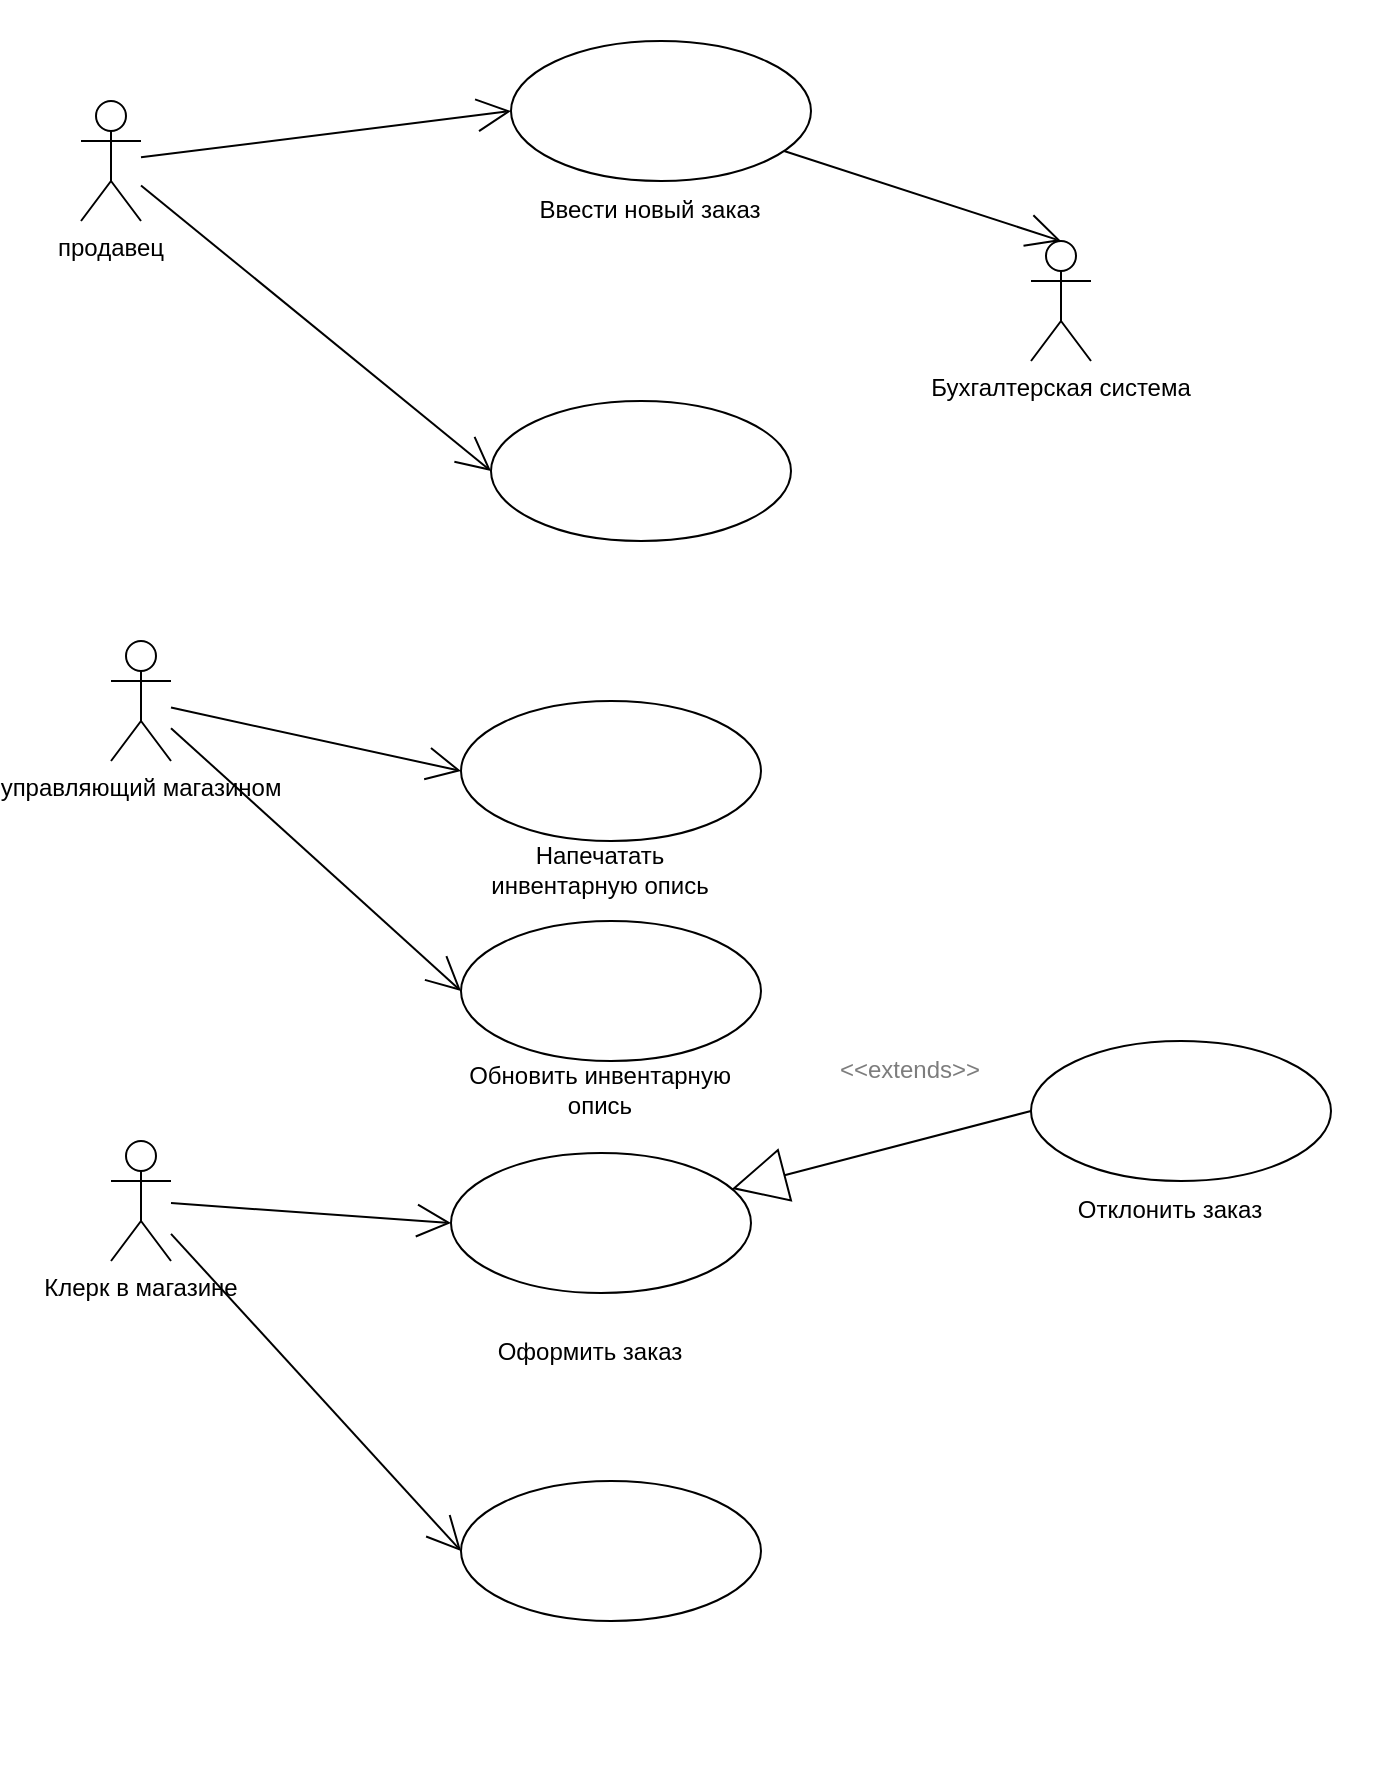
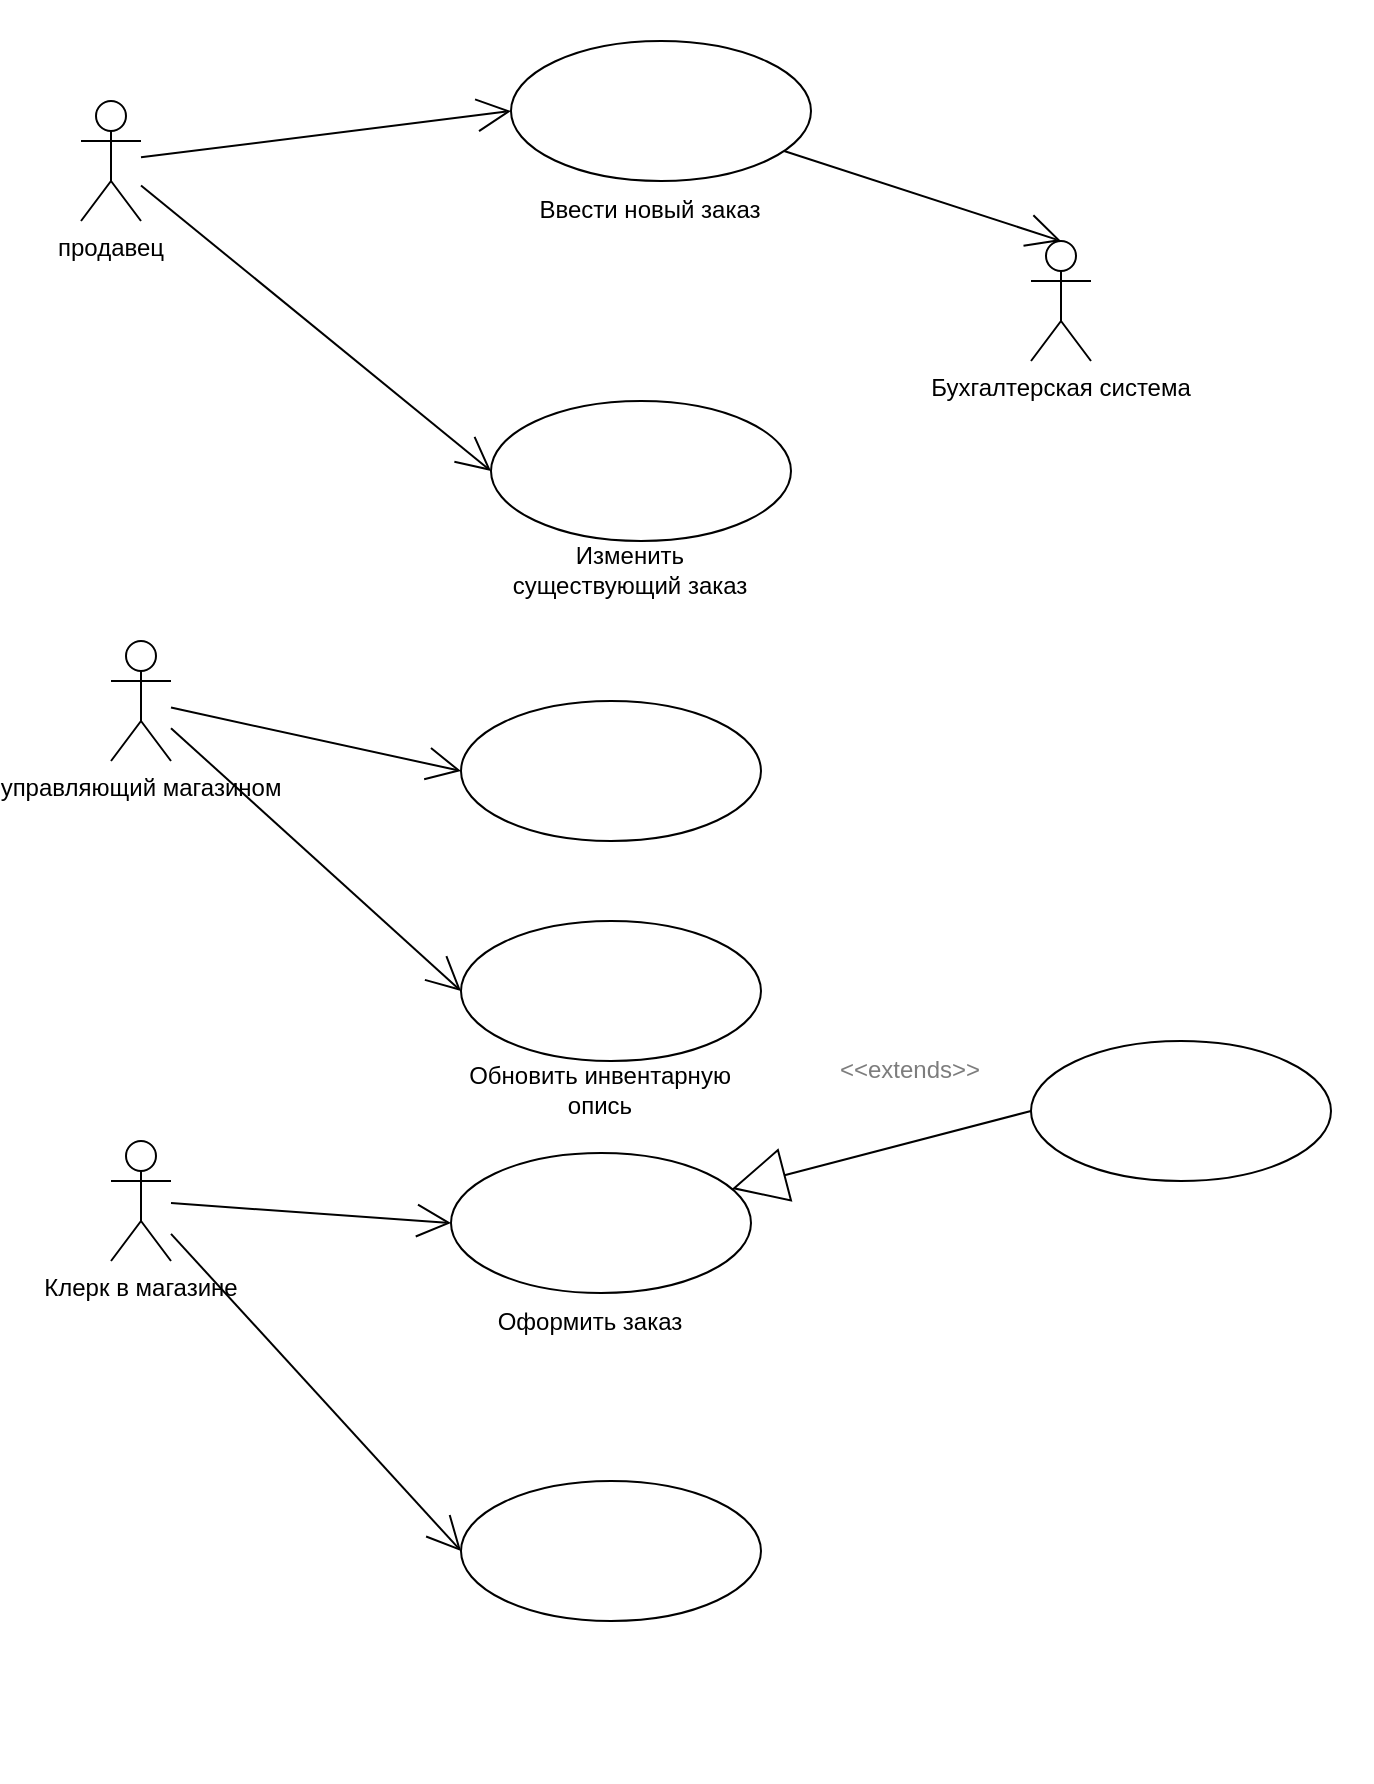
none -> (631, 571)
(601, 871) -> none
(1171, 1211) -> none
(591, 1353) -> (591, 1323)
